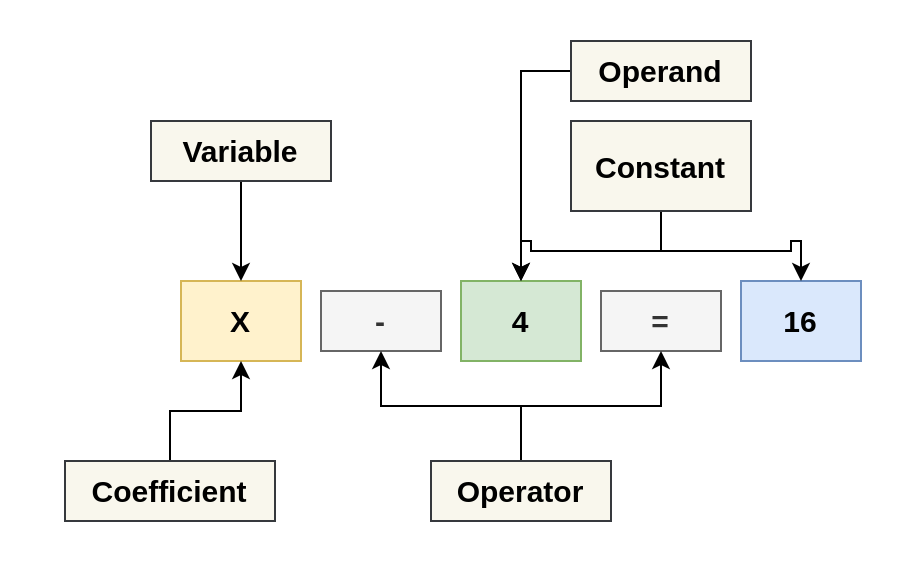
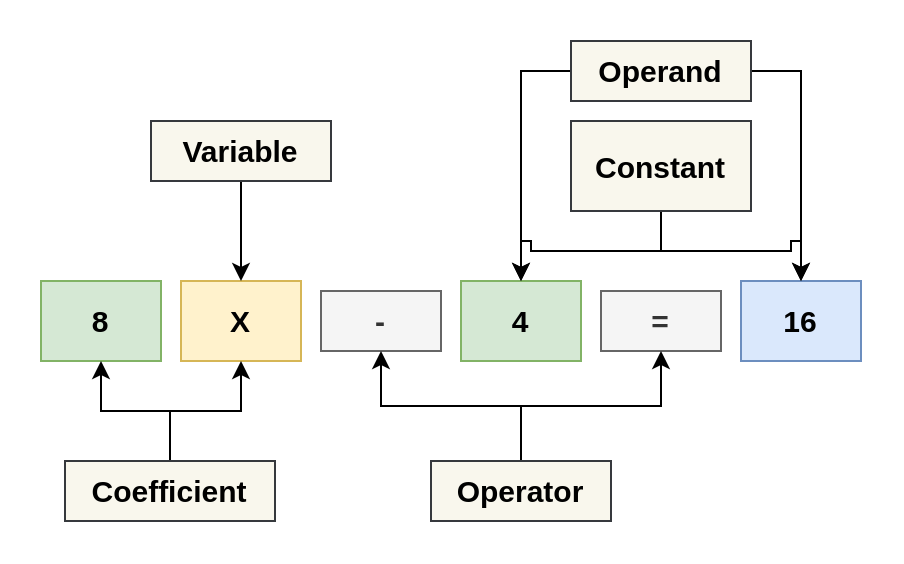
none -> (801, 129)
none -> (101, 321)
none -> (115, 411)
